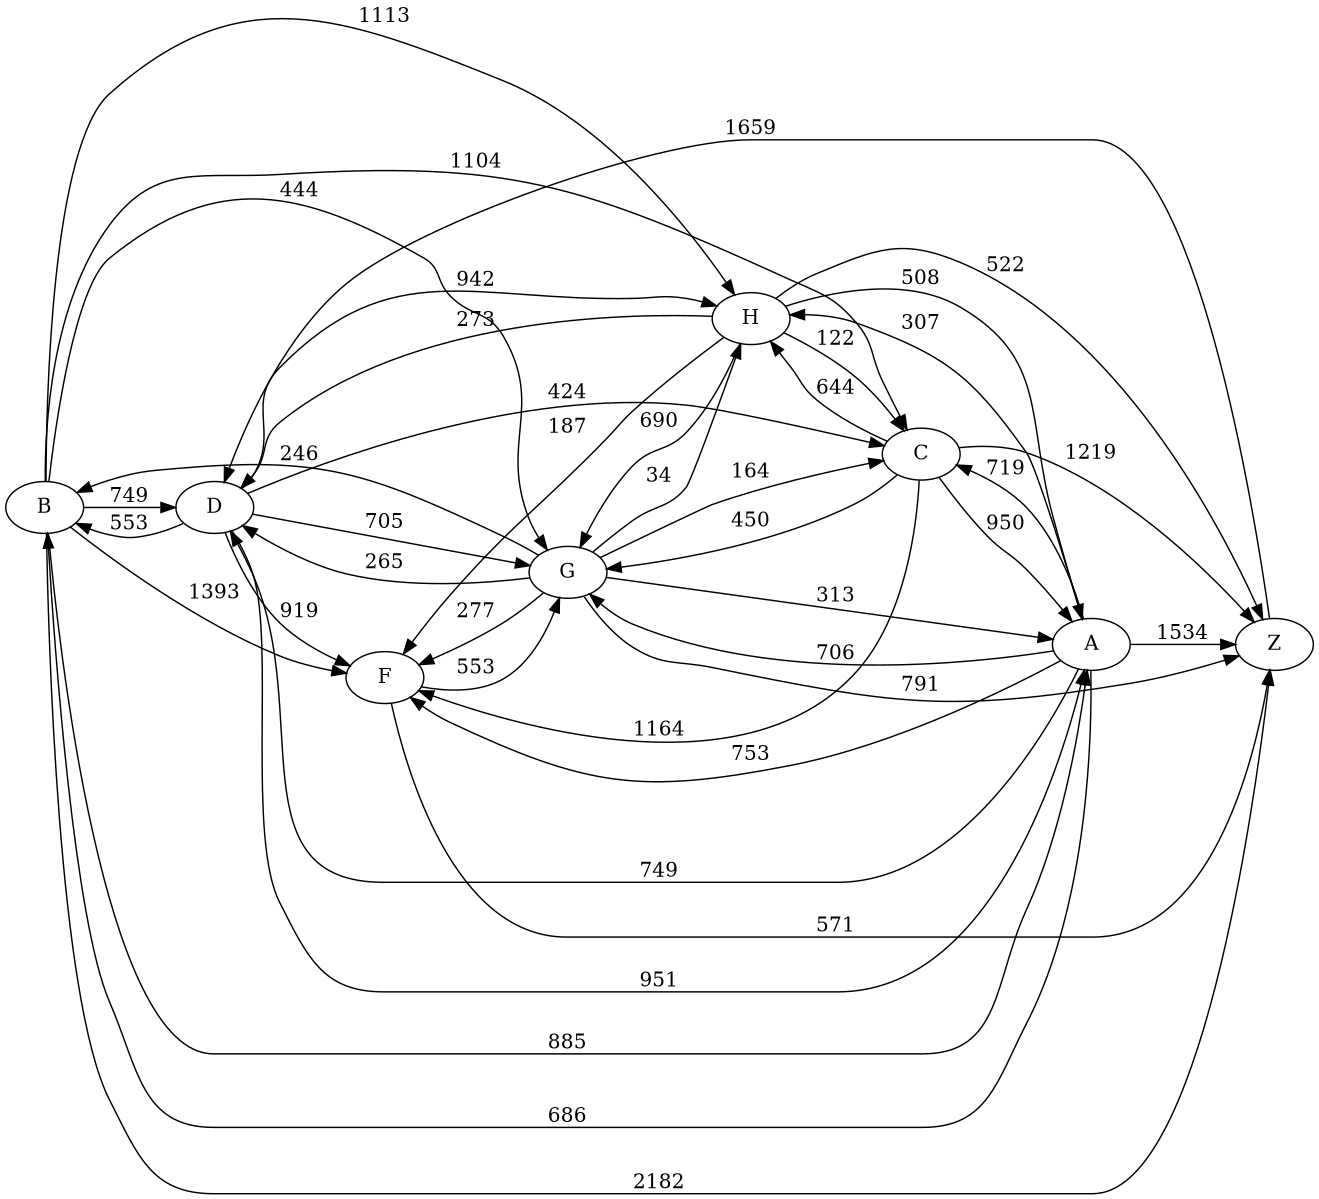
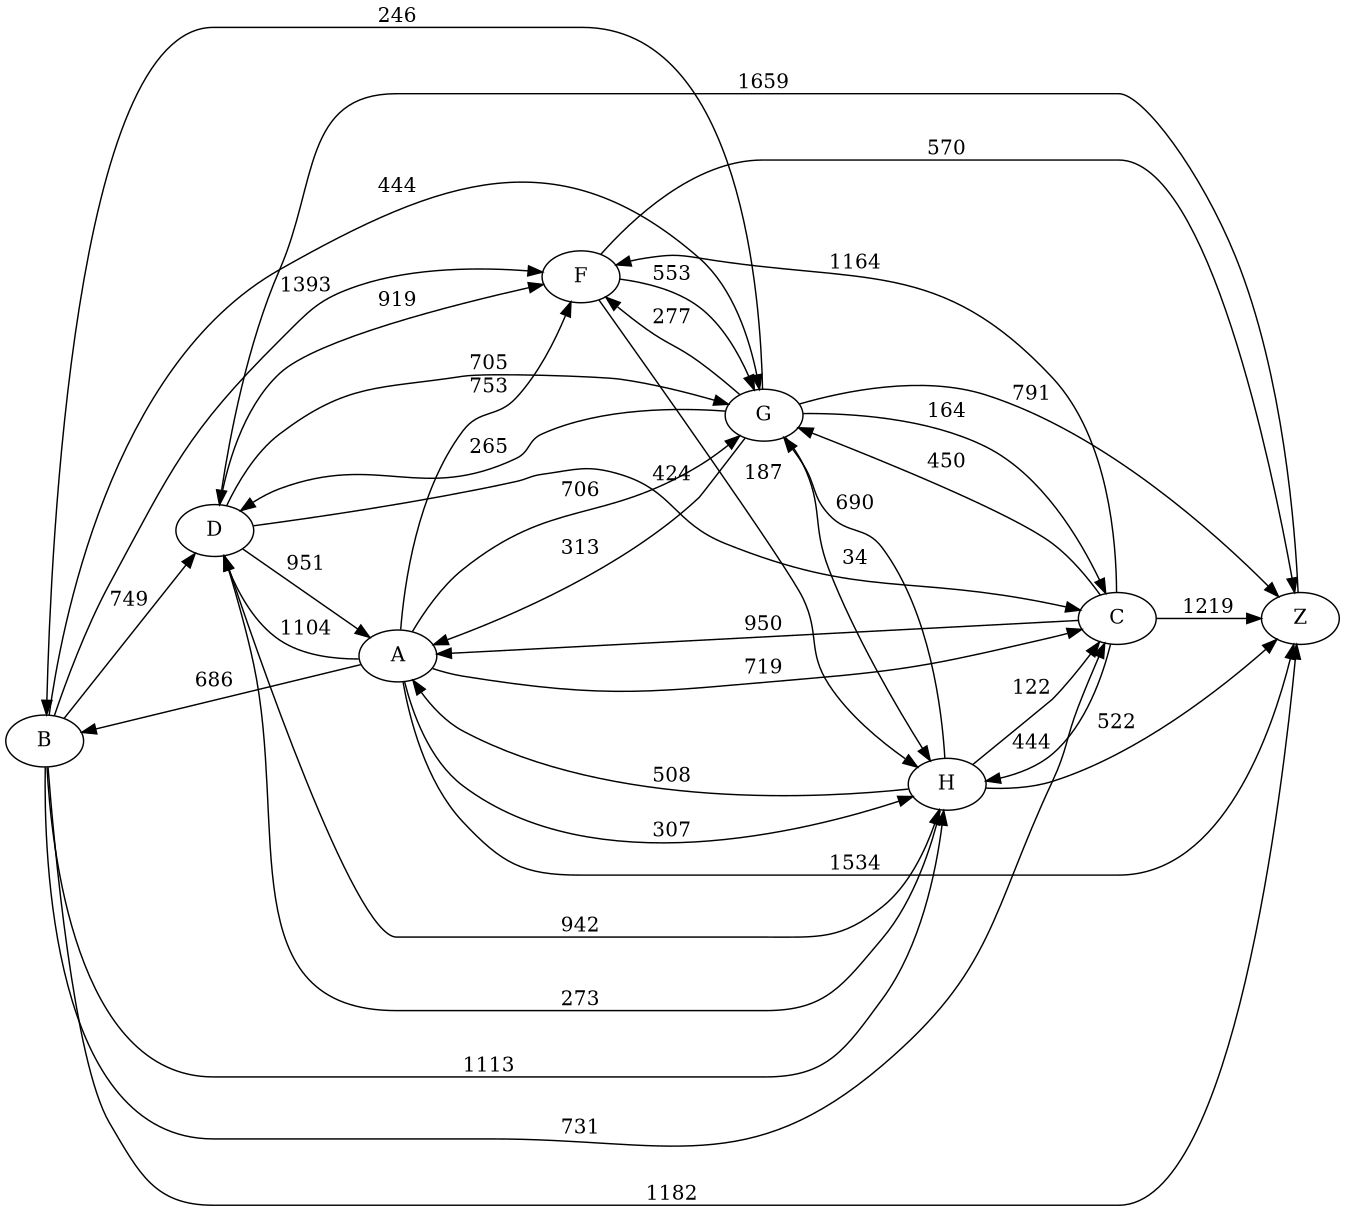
(476, 162) -> (581, 1128)
(836, 389) -> (1032, 743)
(562, 483) -> (759, 529)
(137, 537) -> none
(660, 871) -> (306, 629)
(836, 926) -> (947, 149)
(498, 1054) -> none
(660, 1183) -> (673, 1194)
